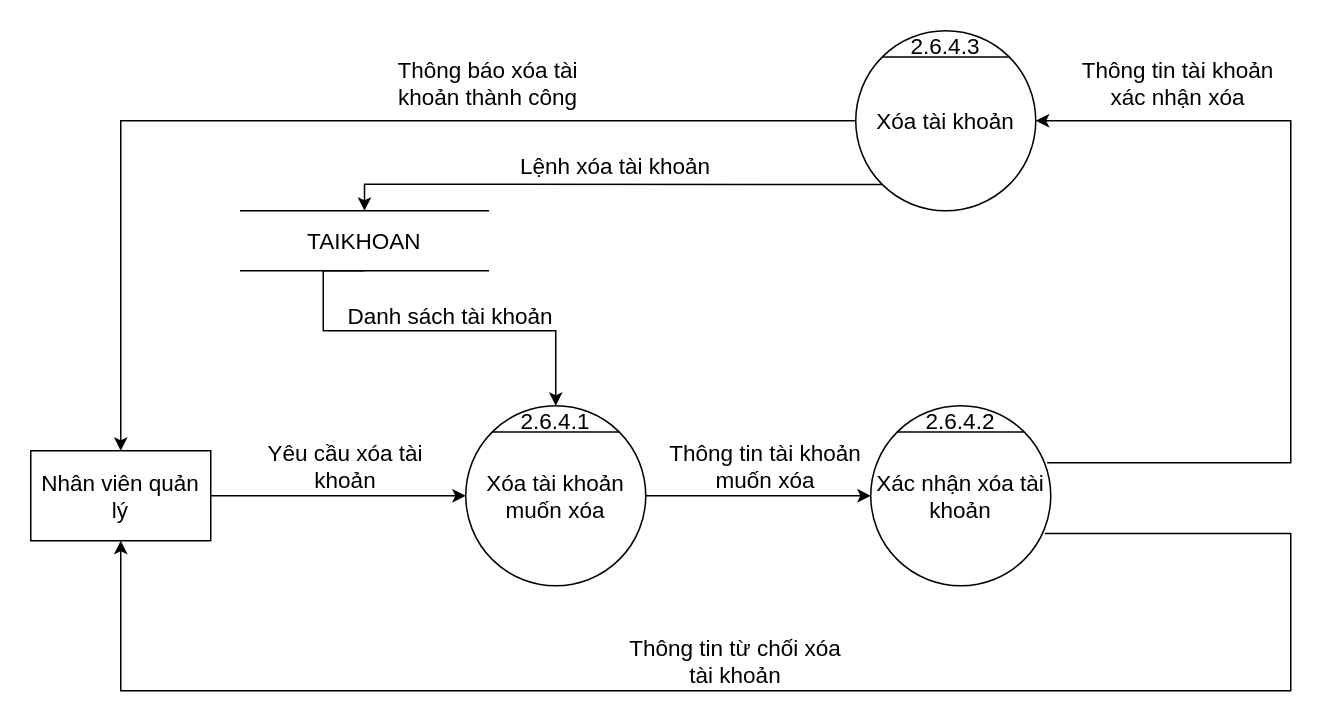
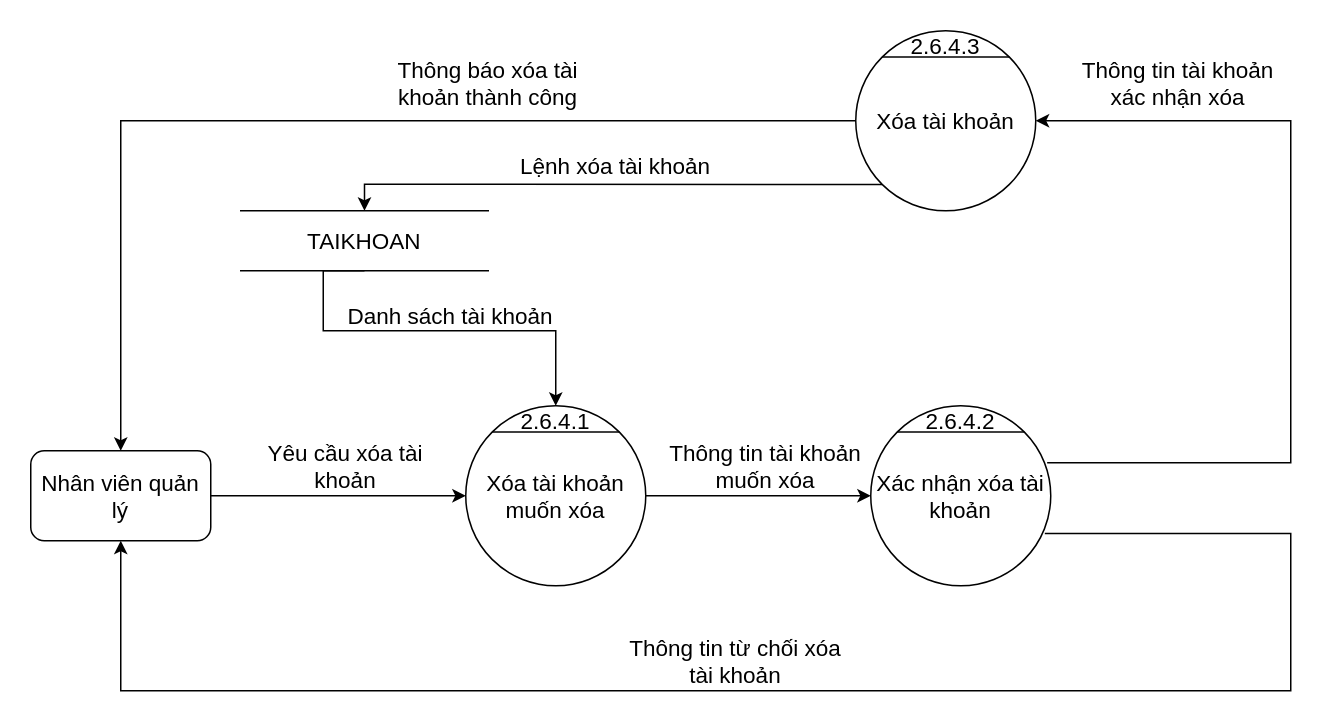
(121, 496) -> (121, 496)
